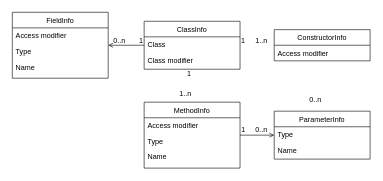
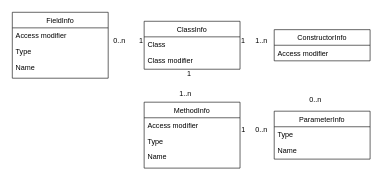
(126, 45) -> none
(257, 135) -> none
